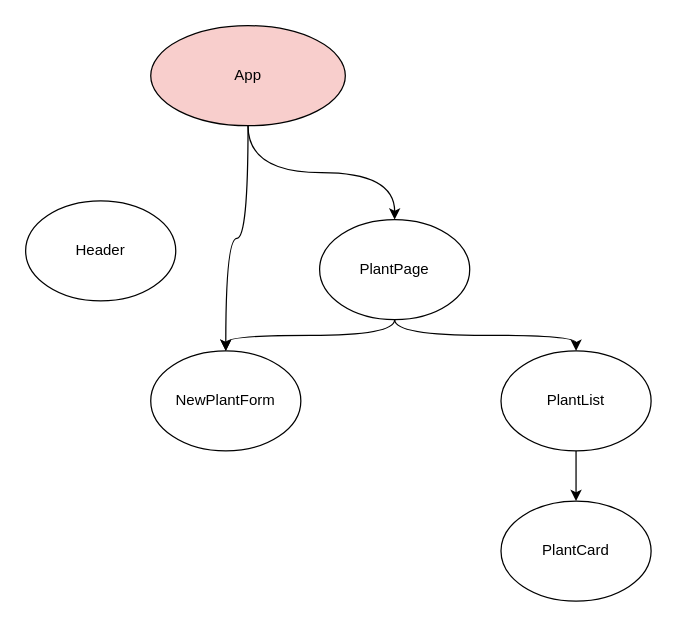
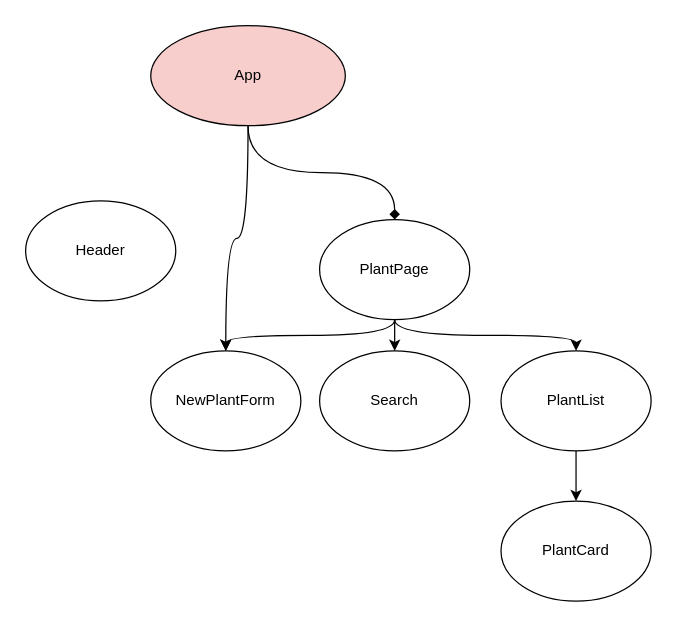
(394, 209) -> (394, 209)
none -> (394, 334)
none -> (394, 401)
